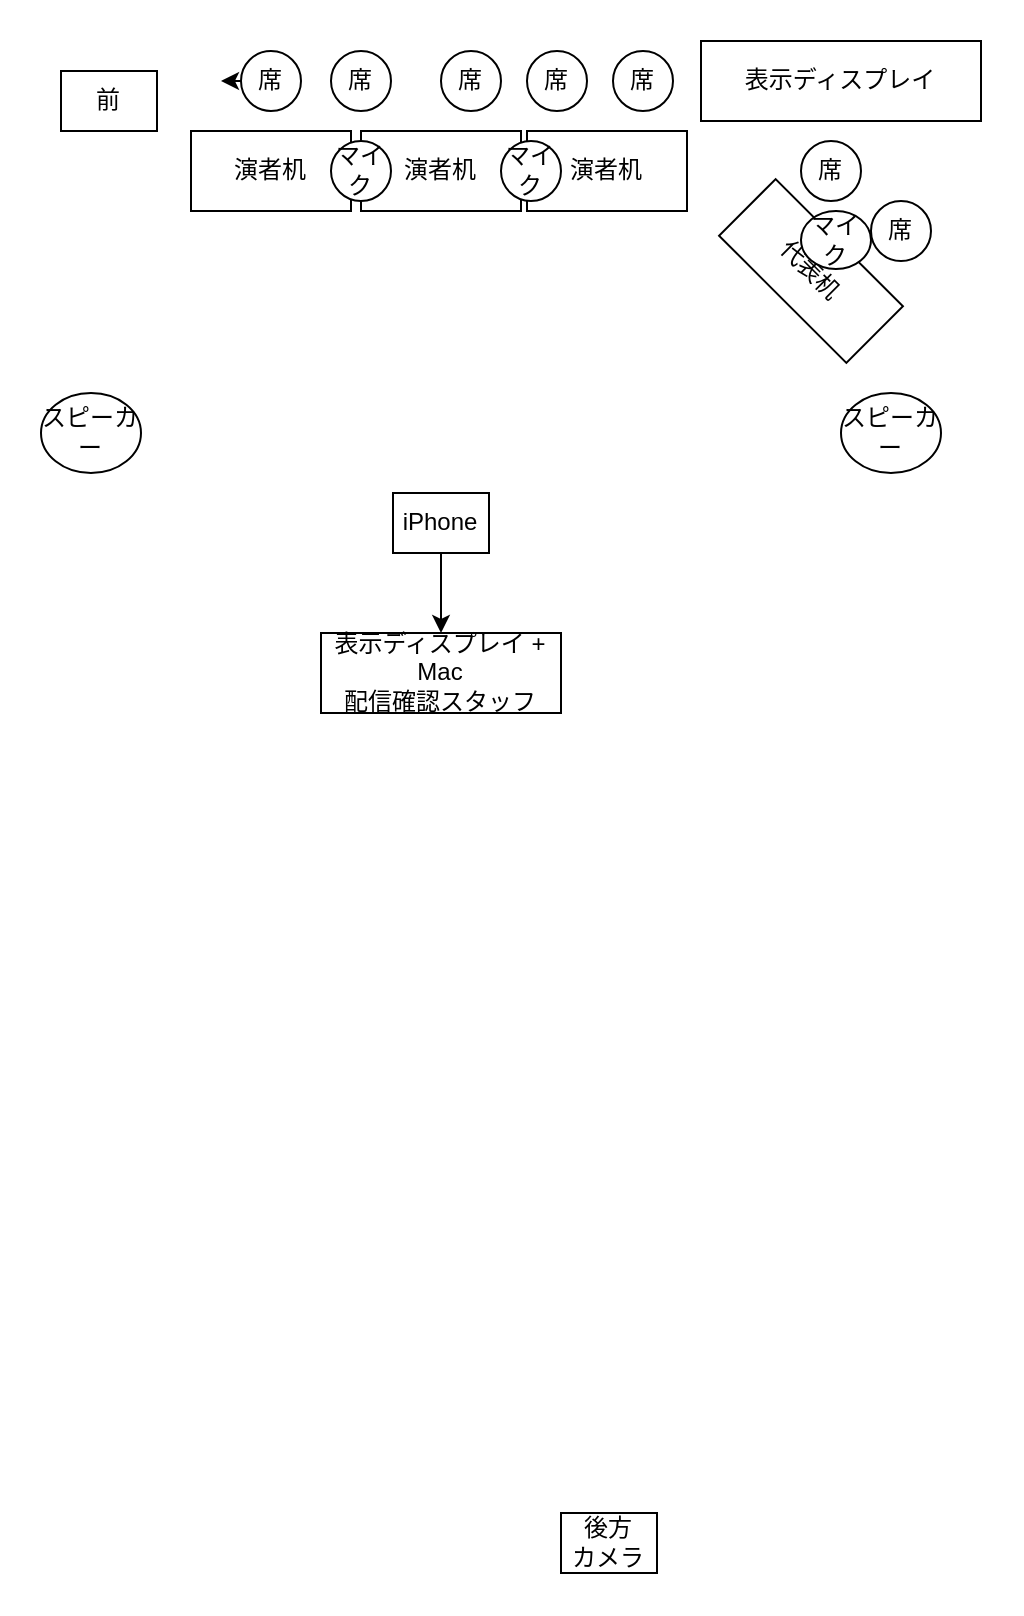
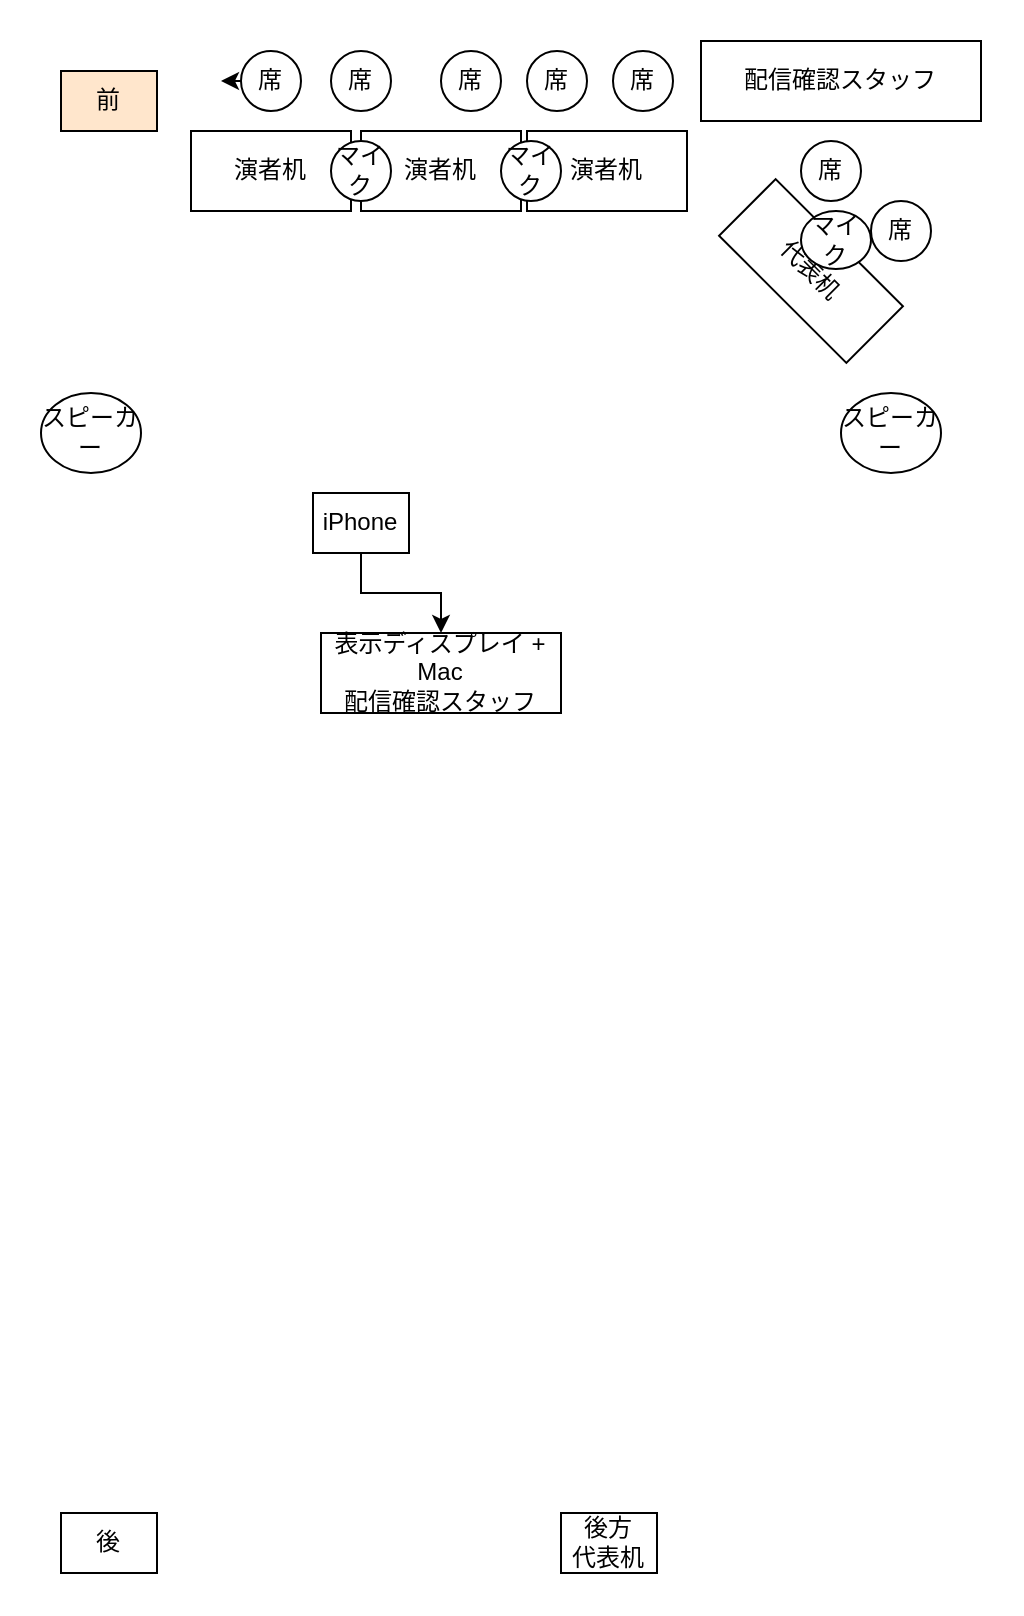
(841, 81) -> (841, 81)
(109, 101) -> (109, 101)
(441, 523) -> (361, 523)
none -> (109, 1543)
(609, 1543) -> (609, 1543)
